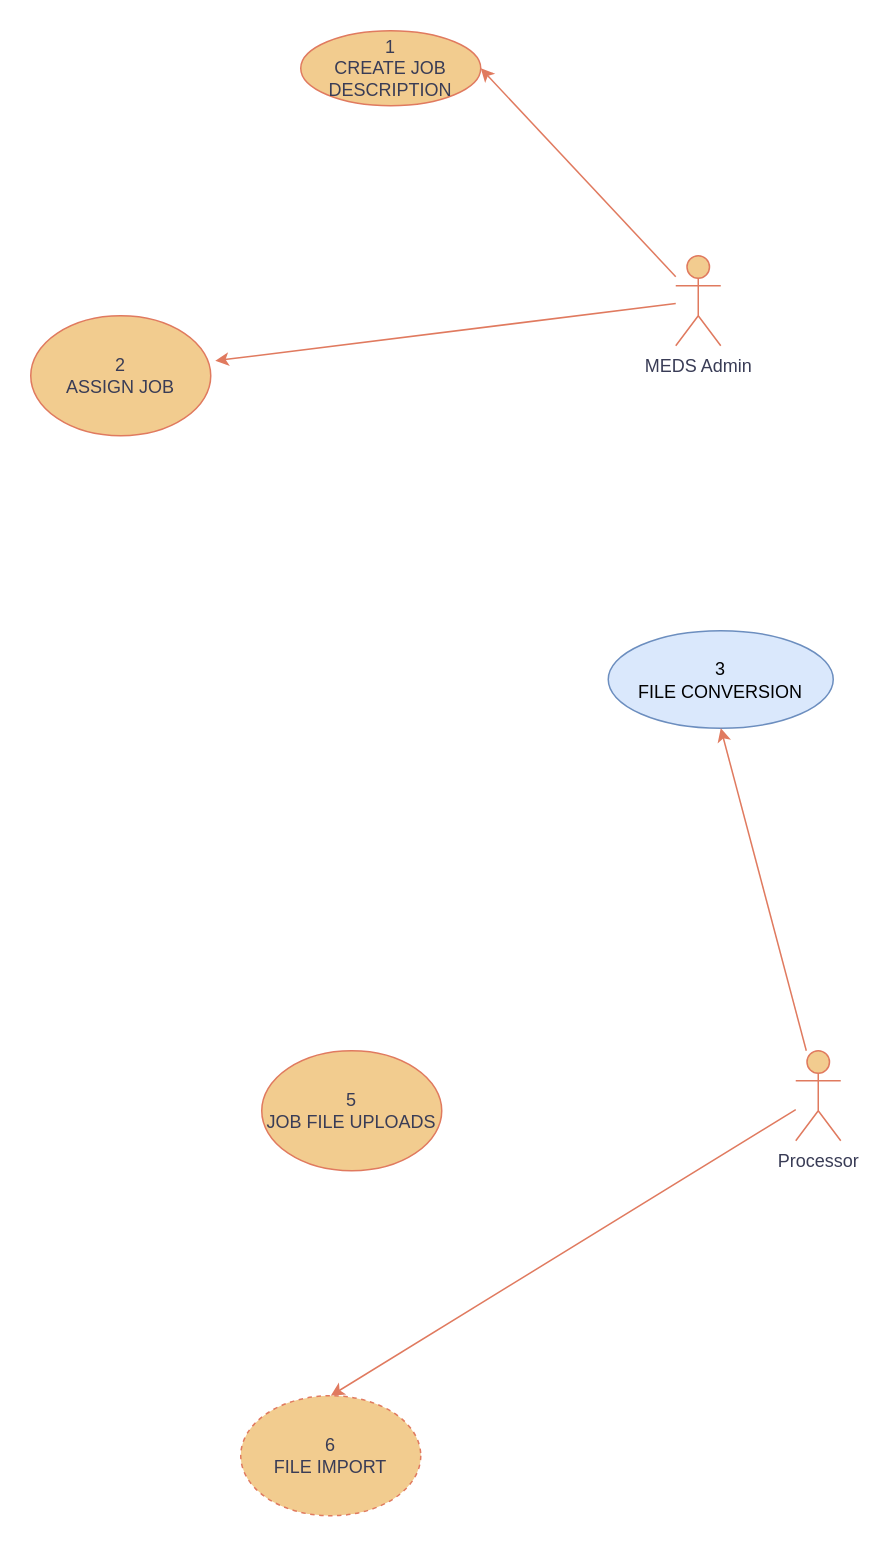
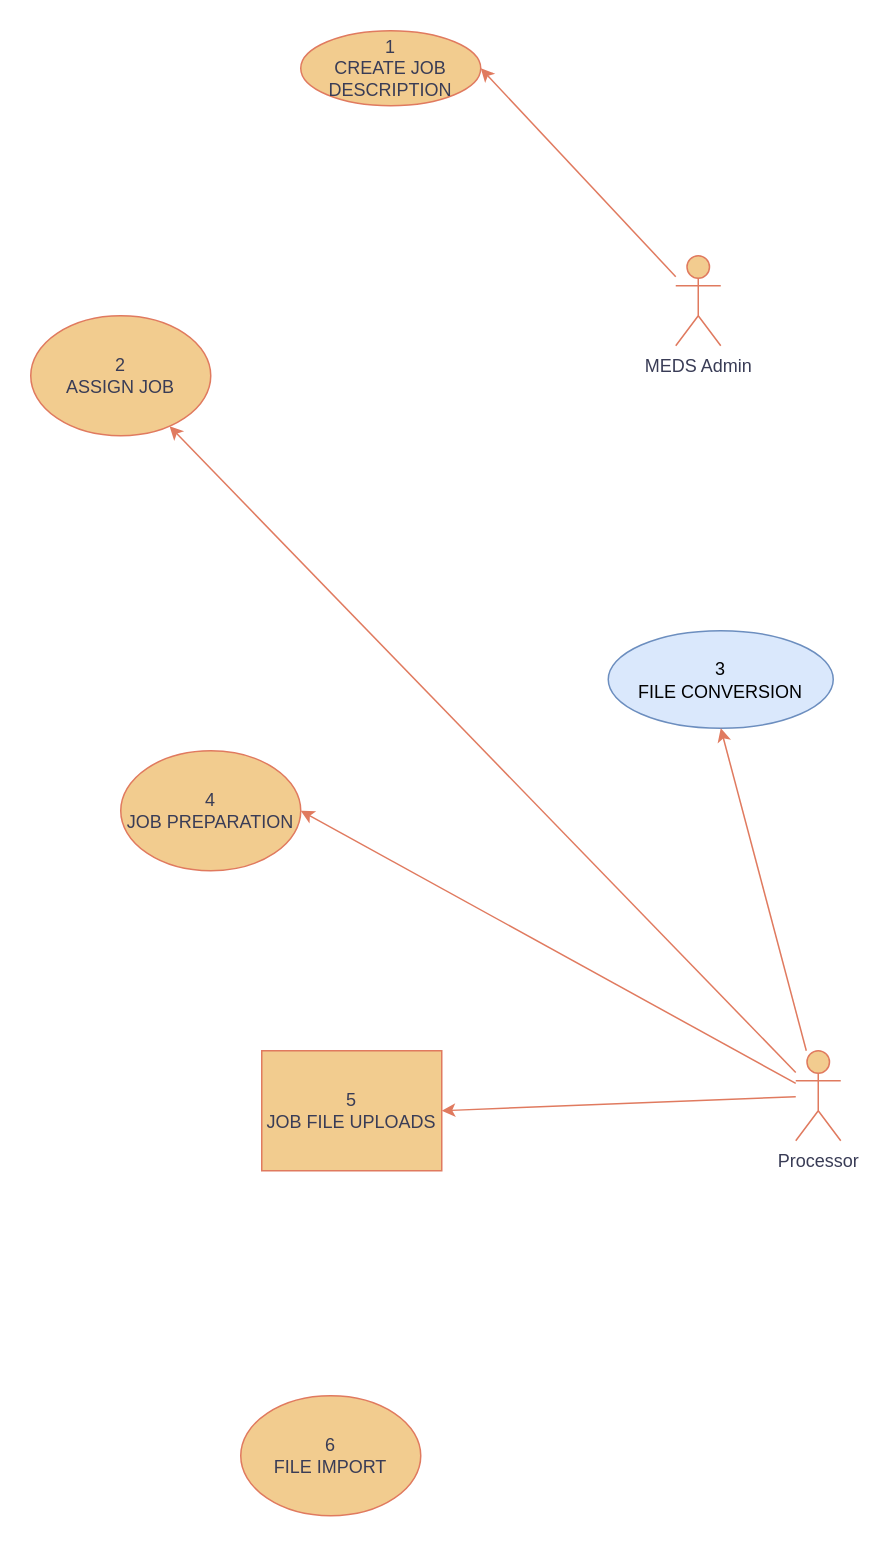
(450, 332) -> none
none -> (211, 811)
none -> (553, 950)
none -> (624, 1104)
(352, 1111) -> (352, 1111)
(567, 1250) -> (486, 753)
(331, 1456) -> (331, 1456)
